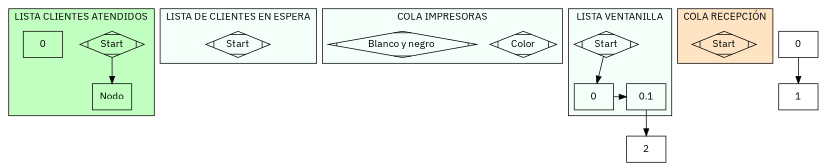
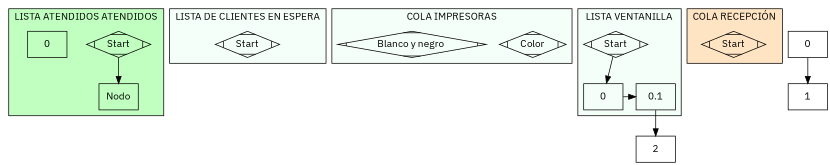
(82, 17) -> (86, 17)
